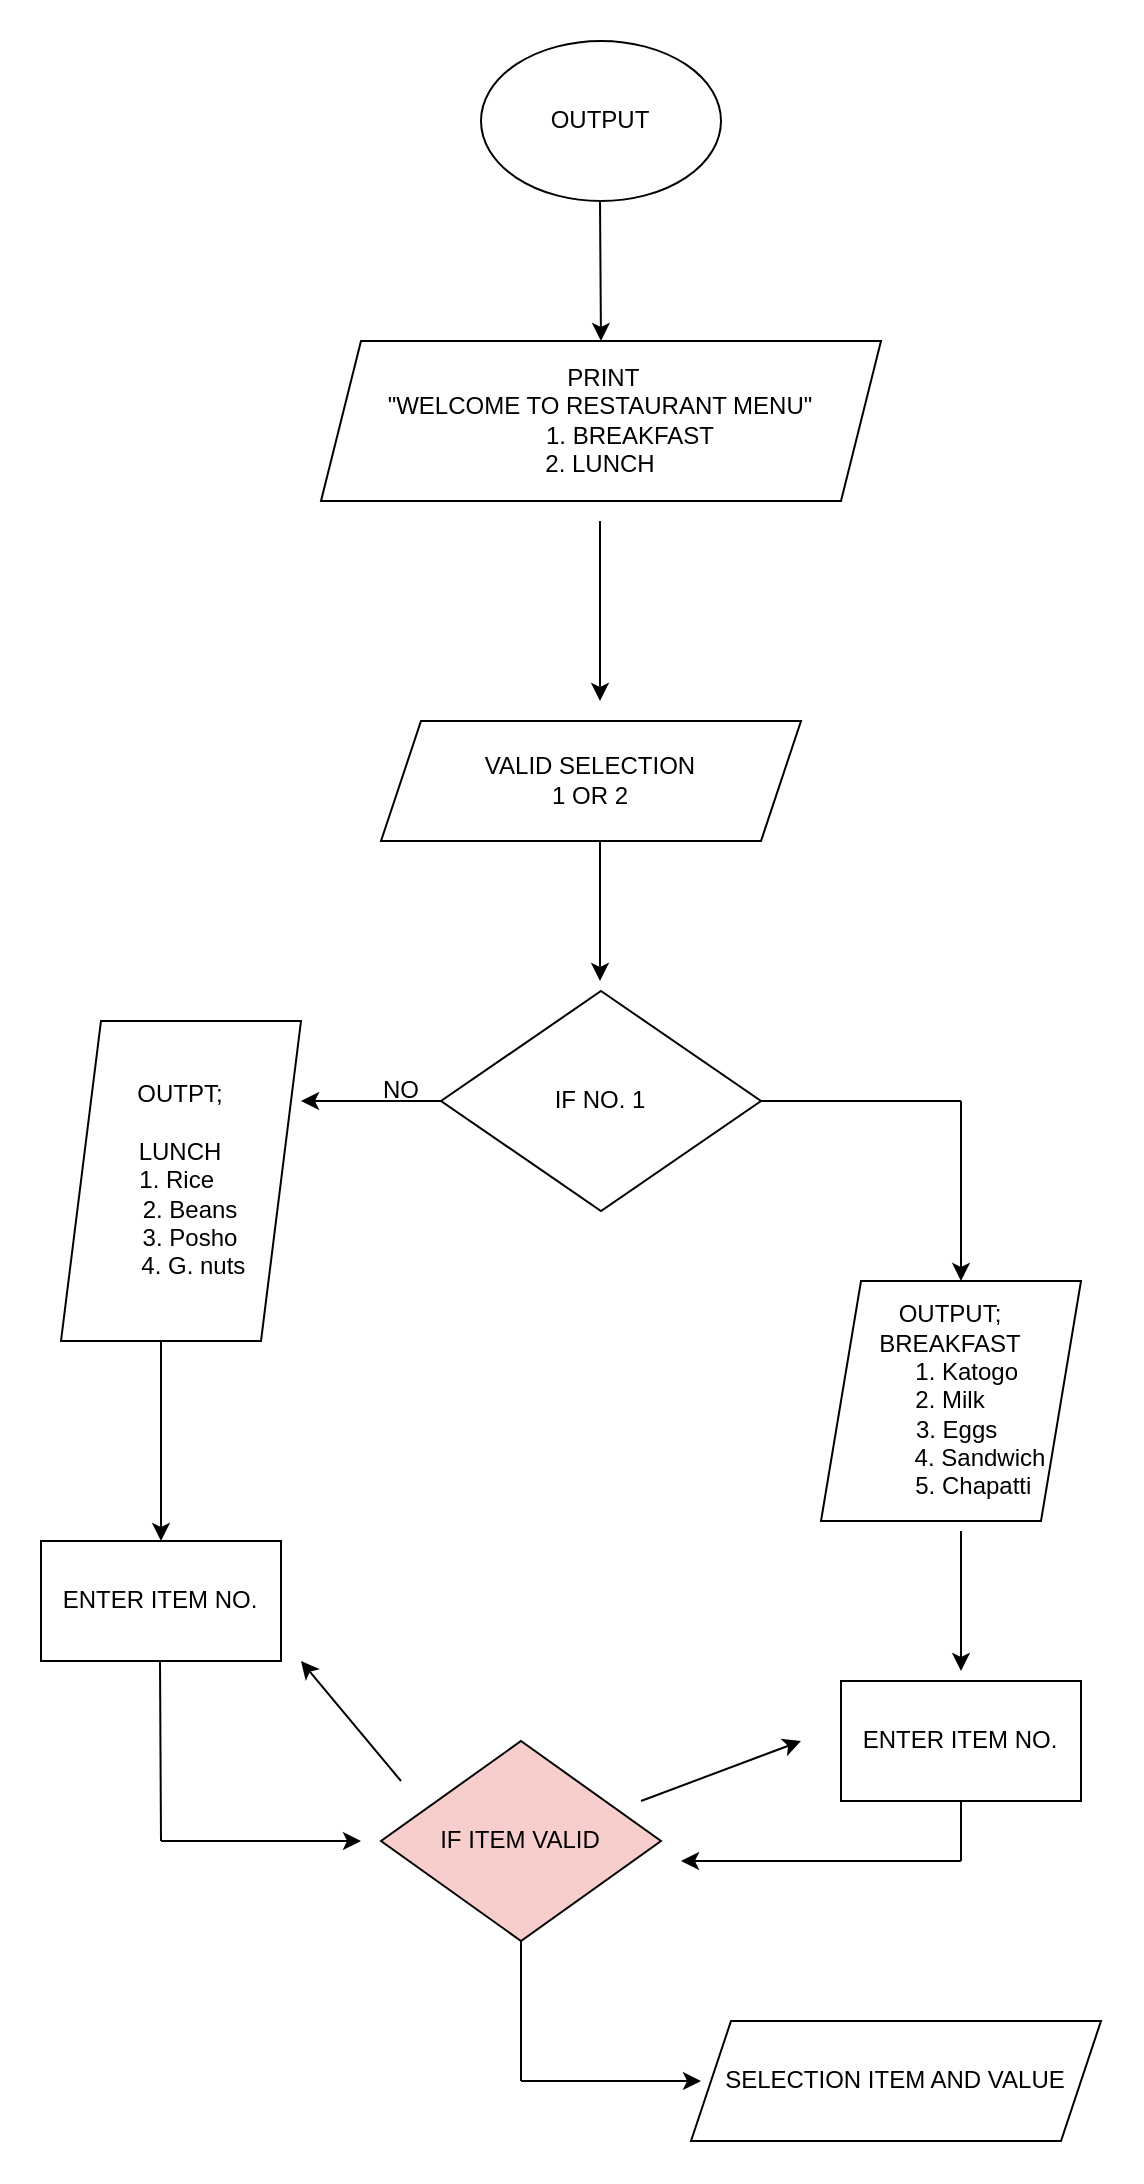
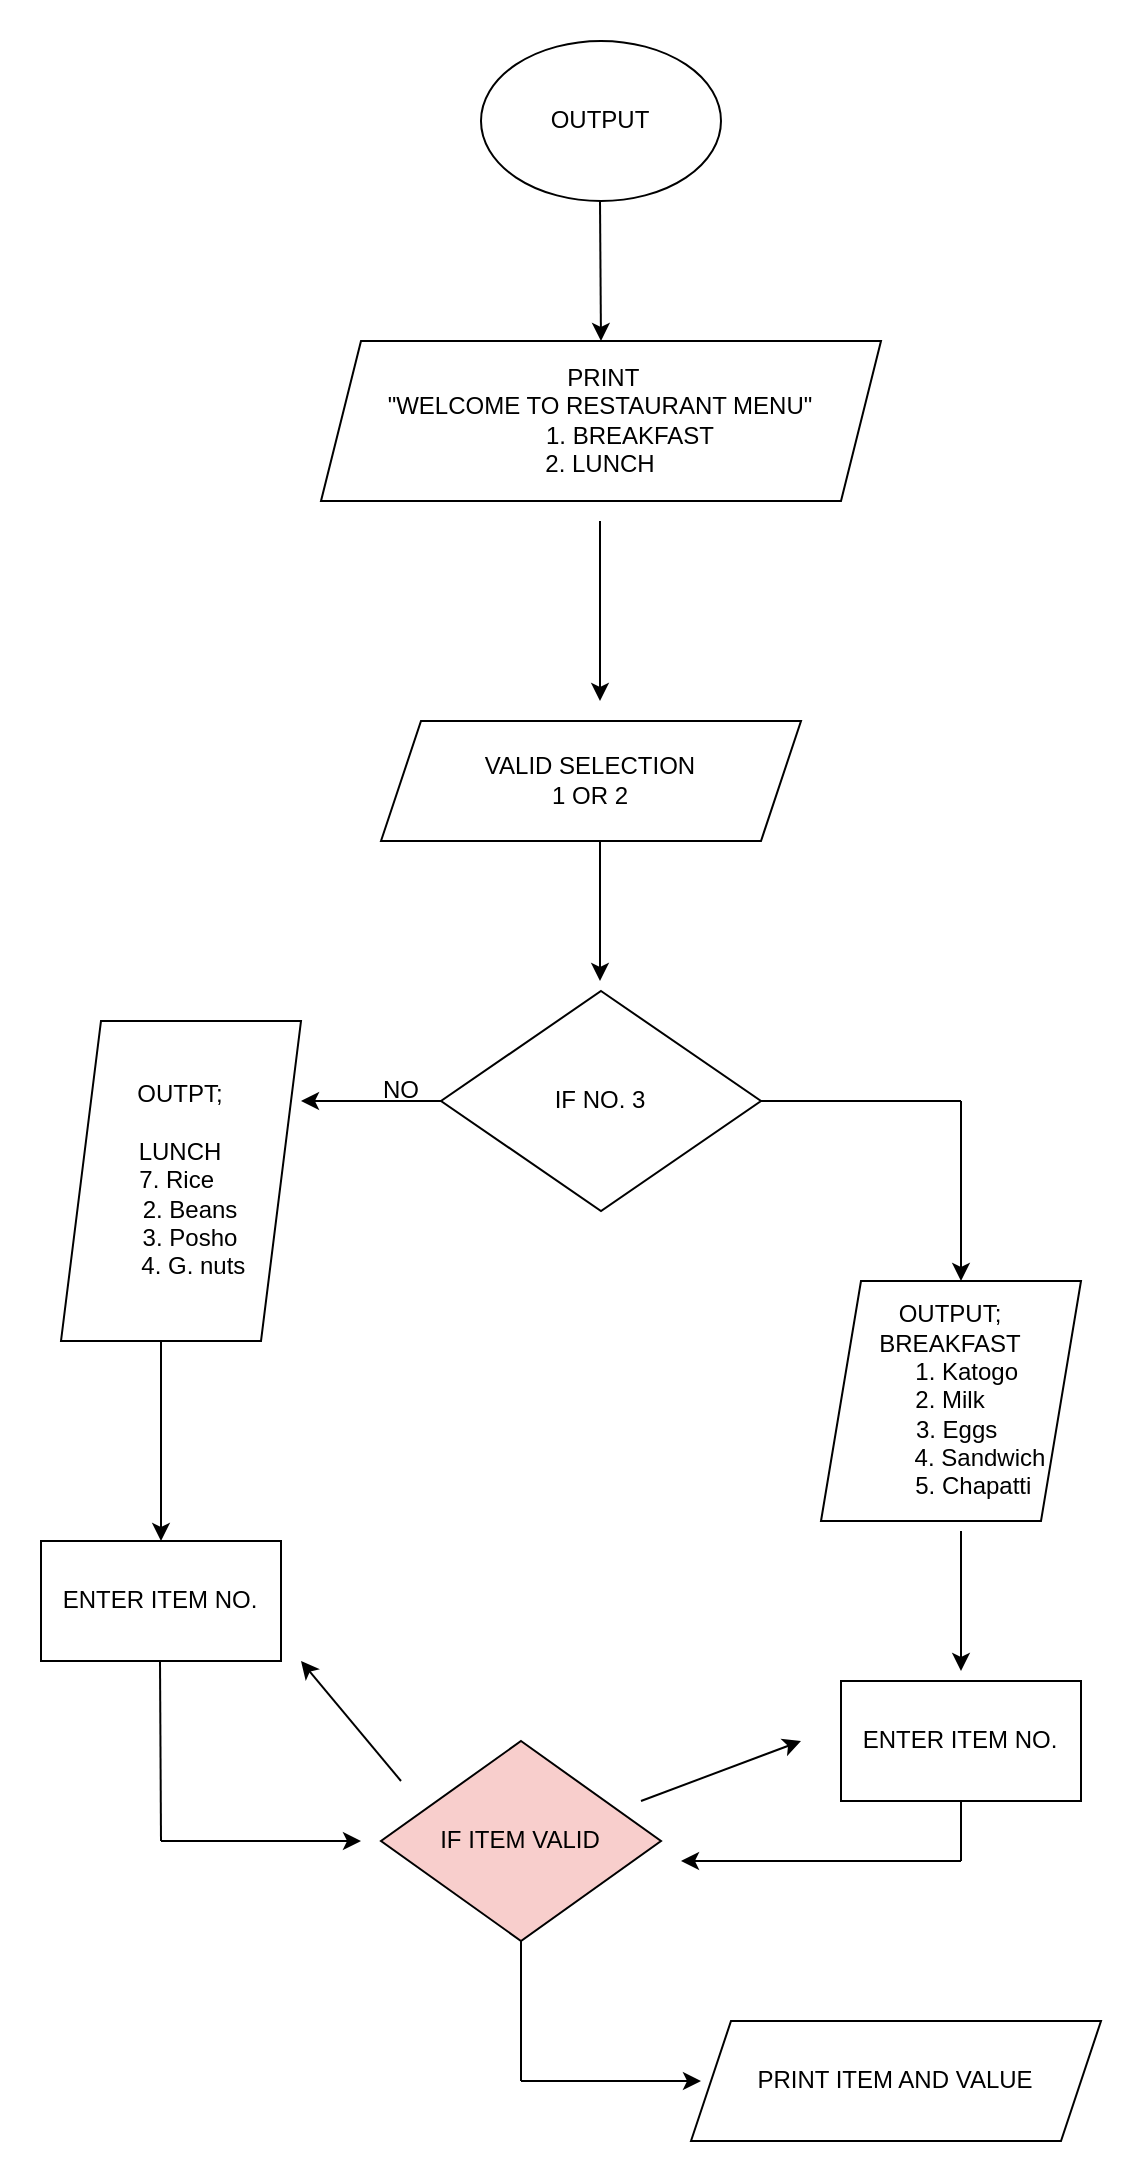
(601, 1101) -> (601, 1101)
(181, 1181) -> (181, 1181)
(896, 2081) -> (896, 2081)
